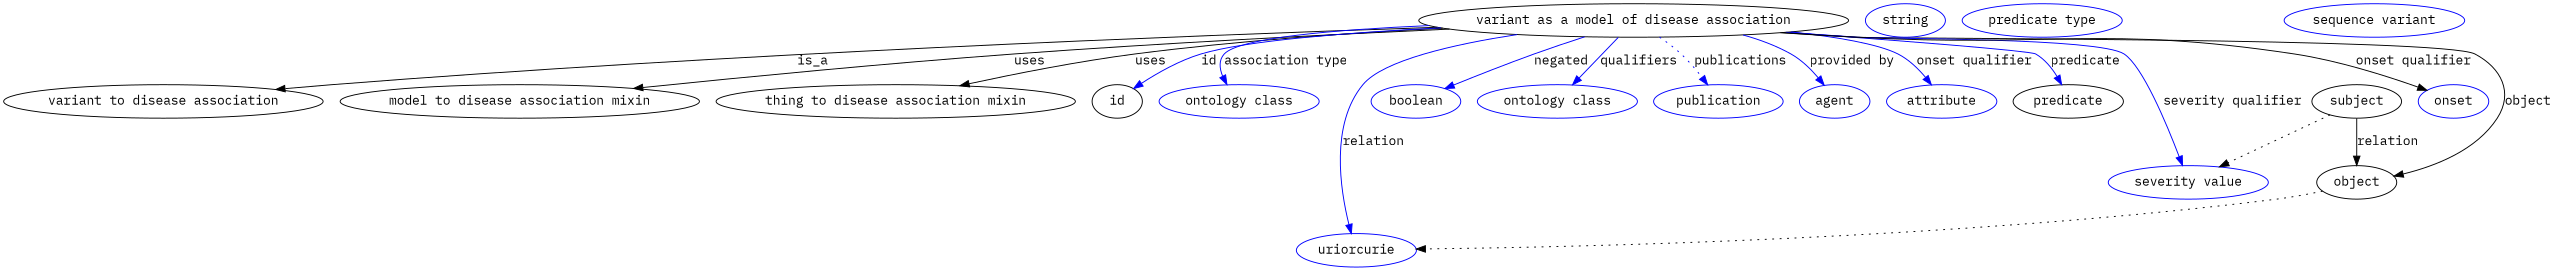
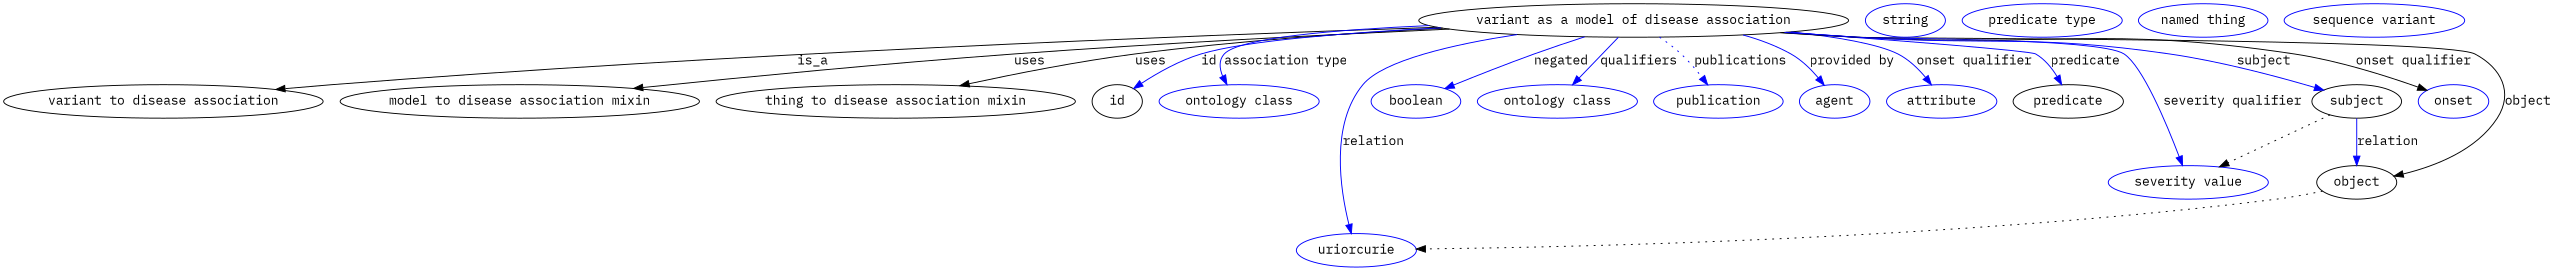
none -> (2203, 20)
none -> (2132, 49)
(2357, 137) -> (2357, 137)
